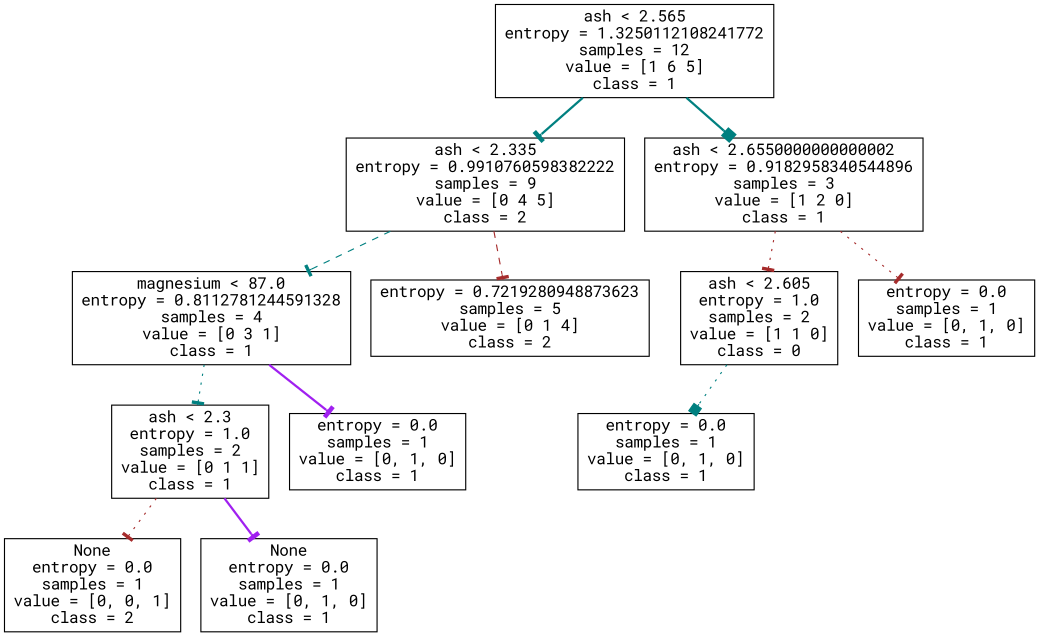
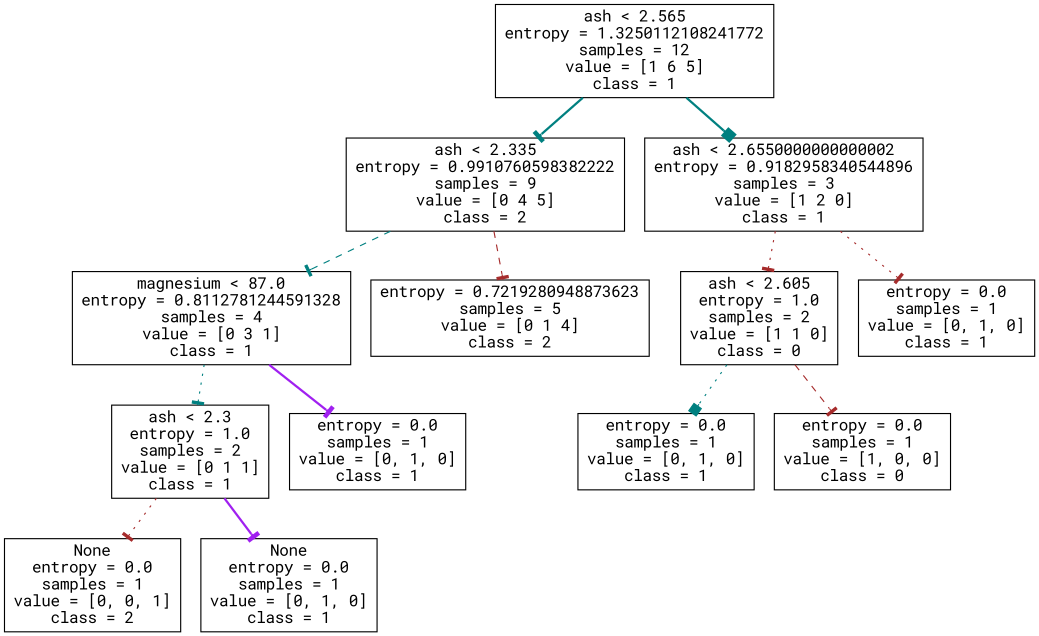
none -> (862, 452)
